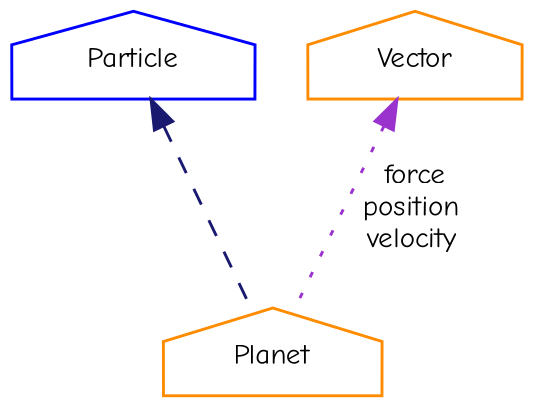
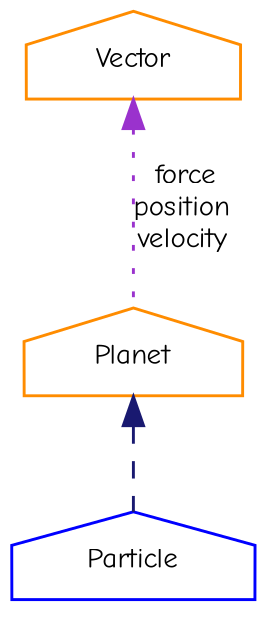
(209, 220) -> (133, 469)
